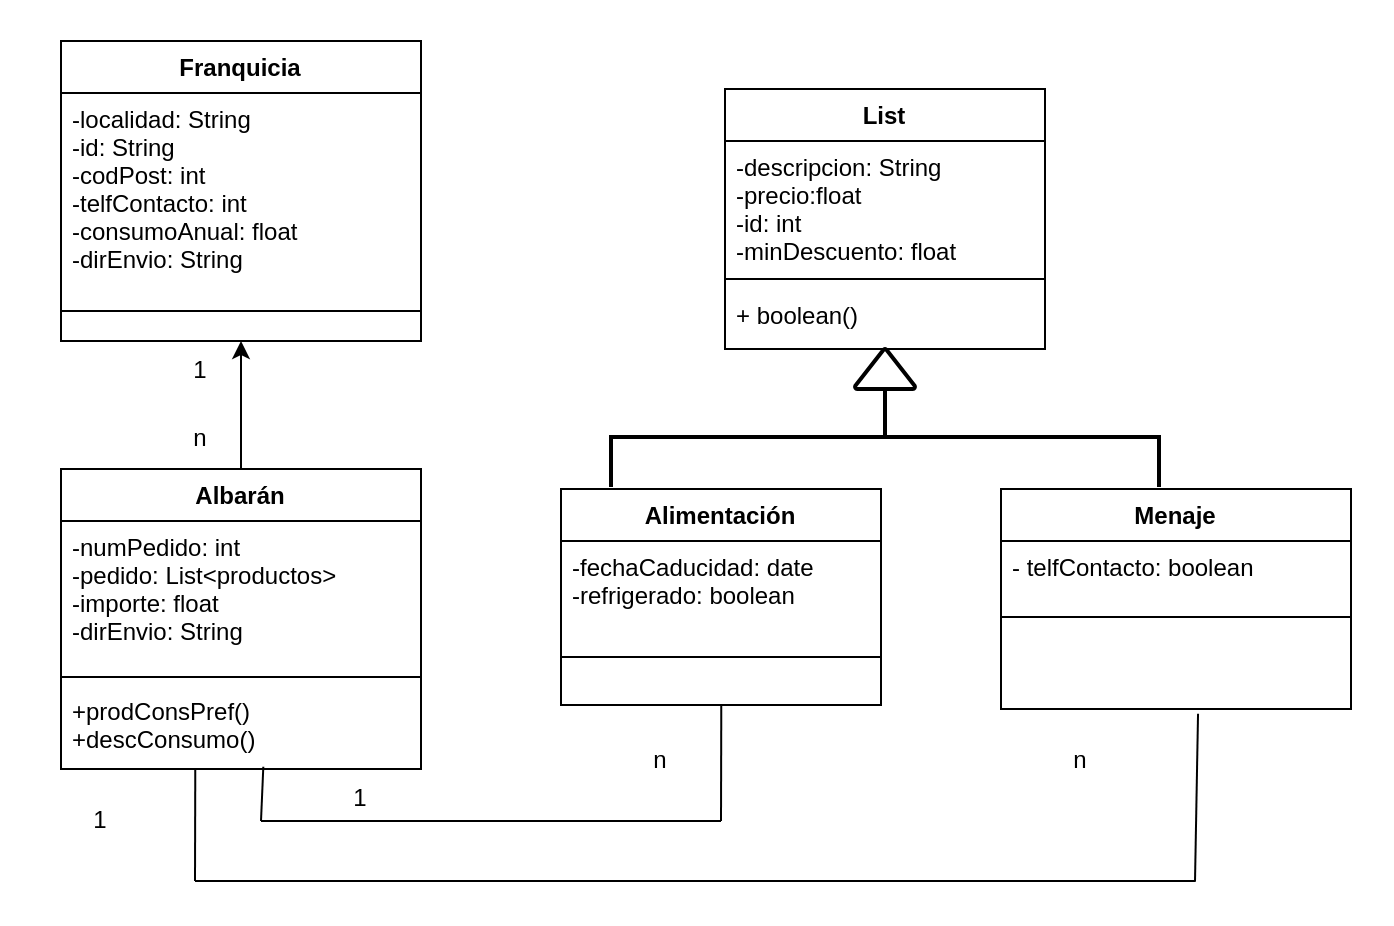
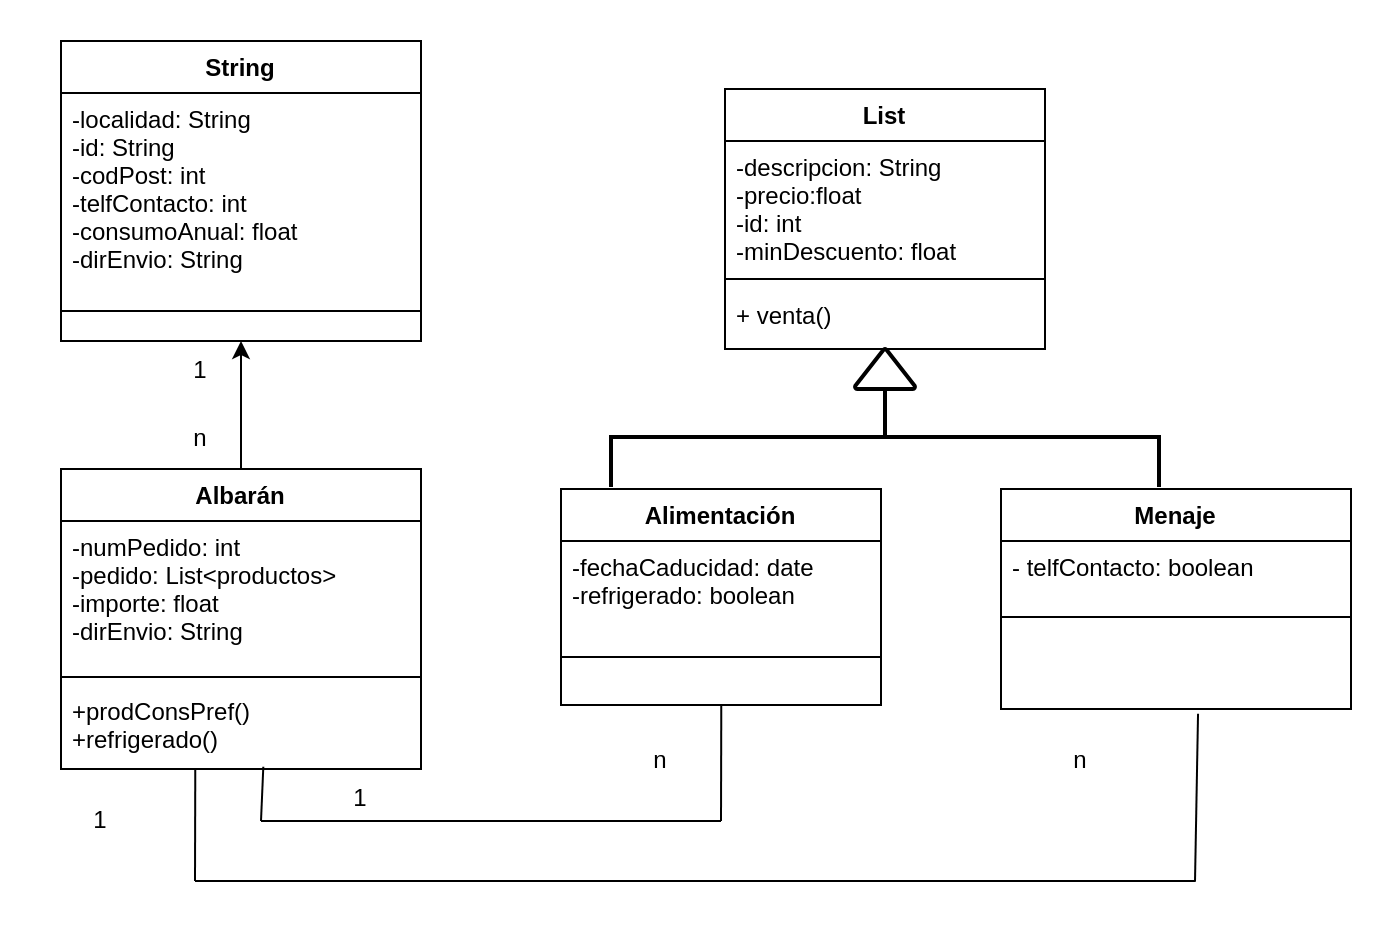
(240, 68) -> (240, 68)
(804, 316) -> (793, 316)
(173, 712) -> (173, 712)
